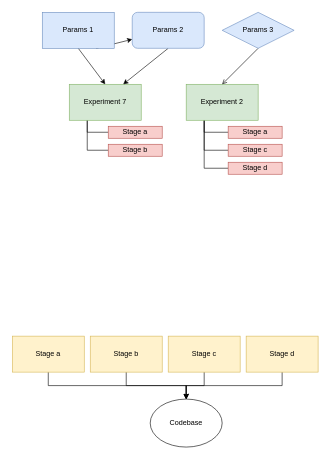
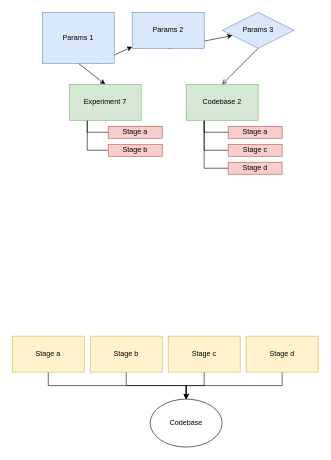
(78, 30) -> (78, 38)
(168, 30) -> (168, 30)
(148, 65) -> (216, 39)
(222, 102) -> (222, 102)
